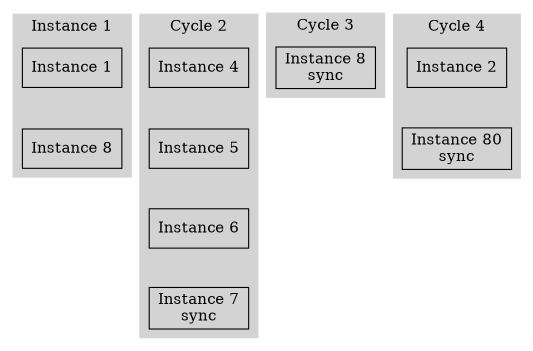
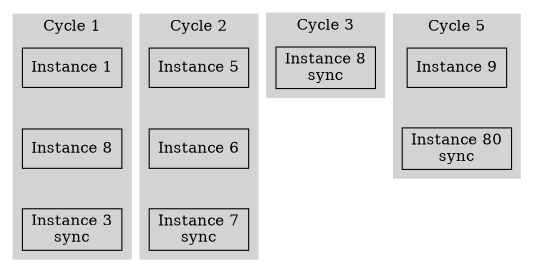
(72, 27) -> (72, 27)
(457, 27) -> (457, 27)
(199, 68) -> none
(457, 68) -> (457, 68)
none -> (72, 230)
